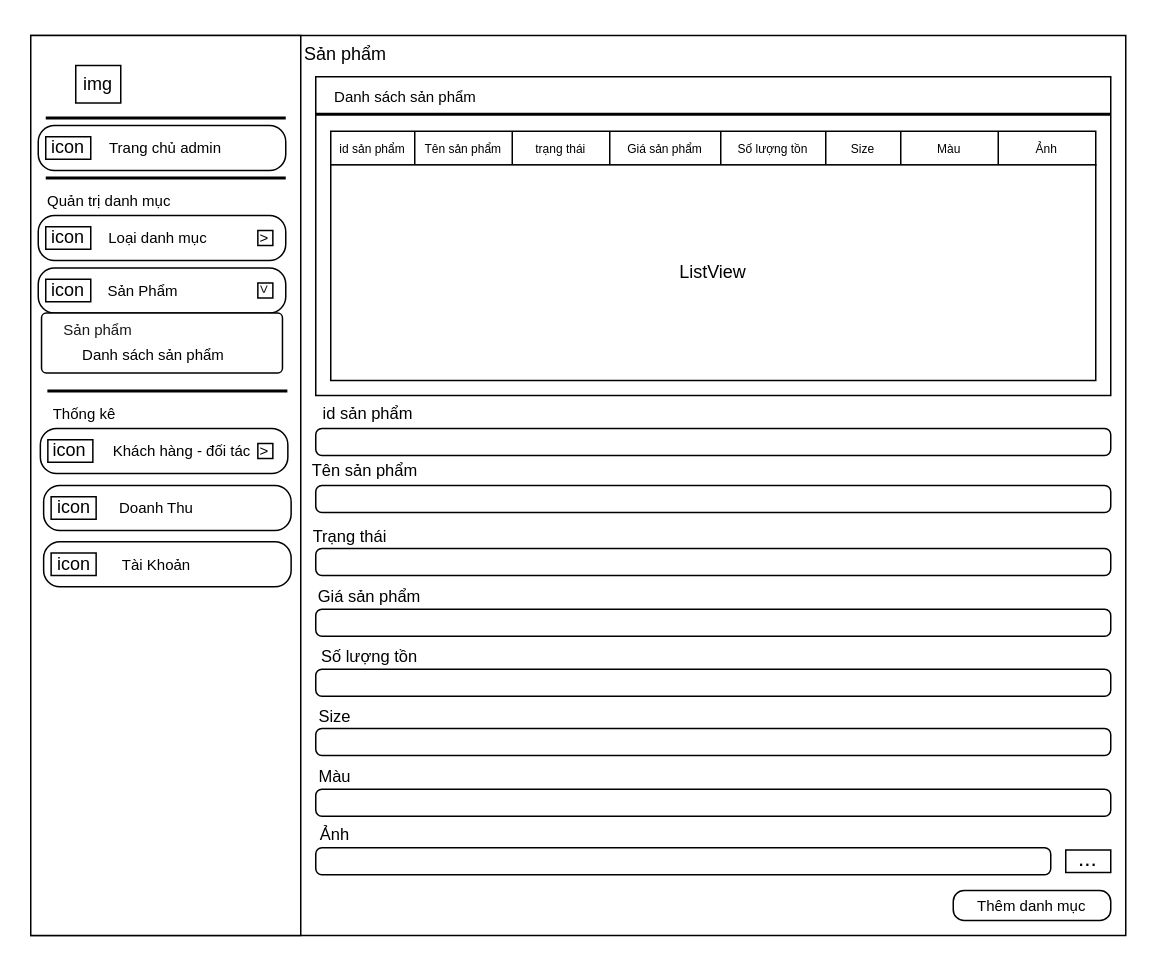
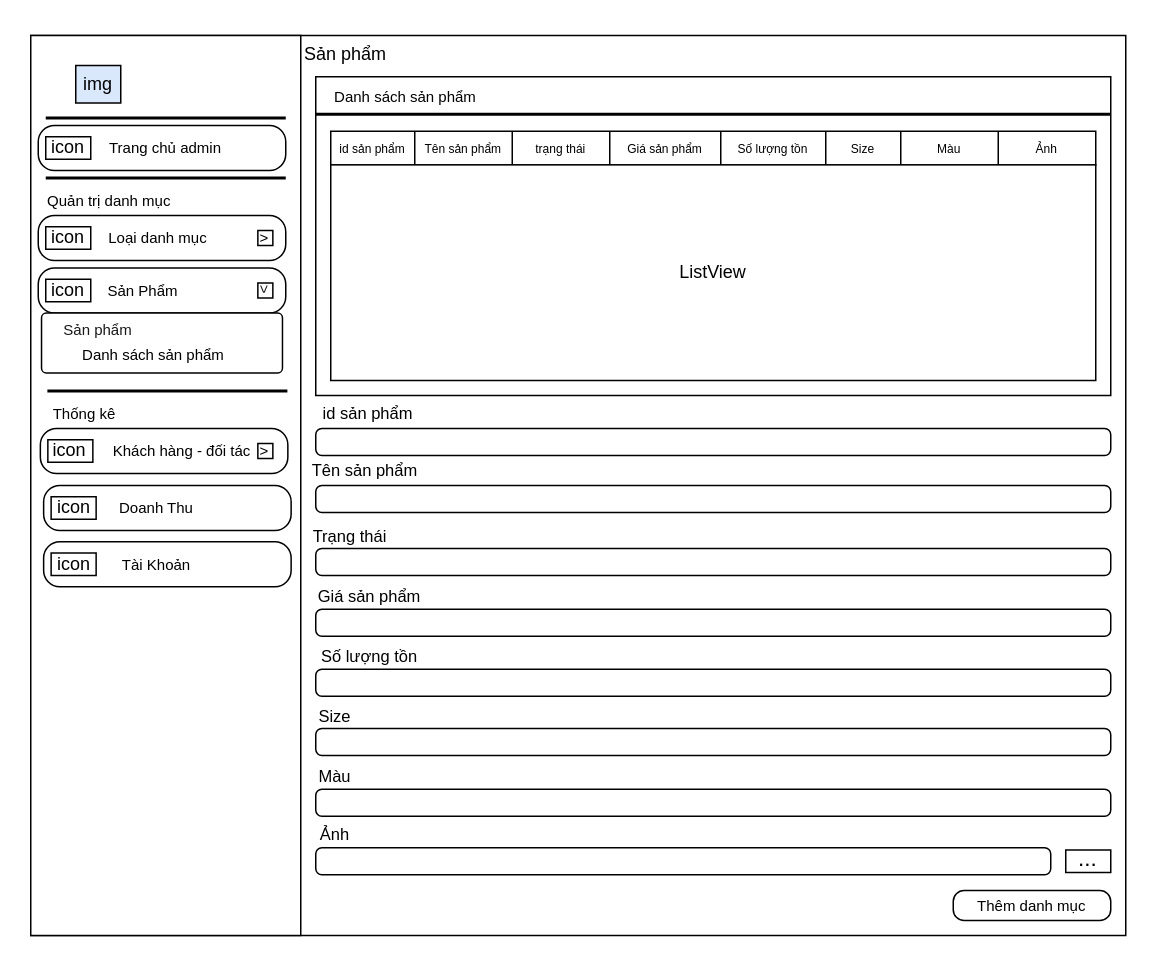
(98, 84) -> (98, 84)
